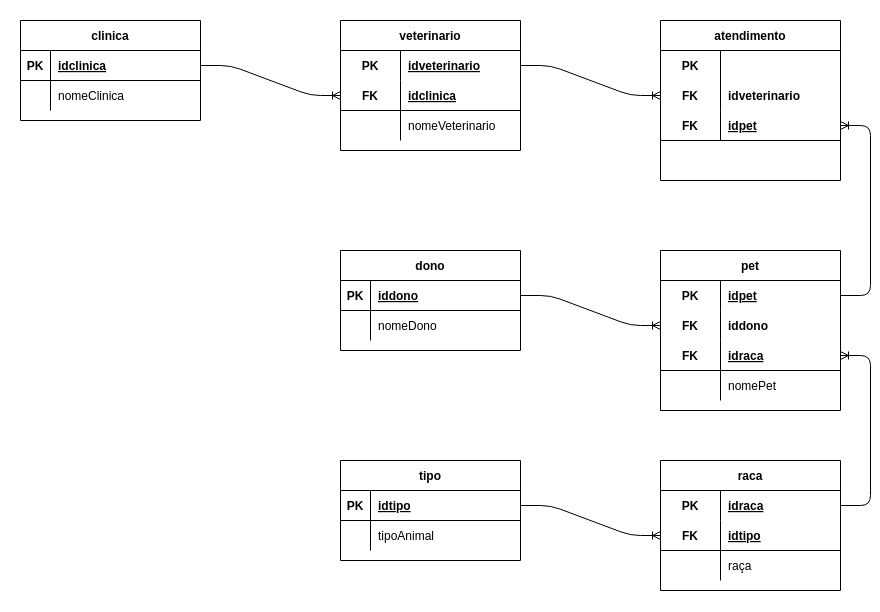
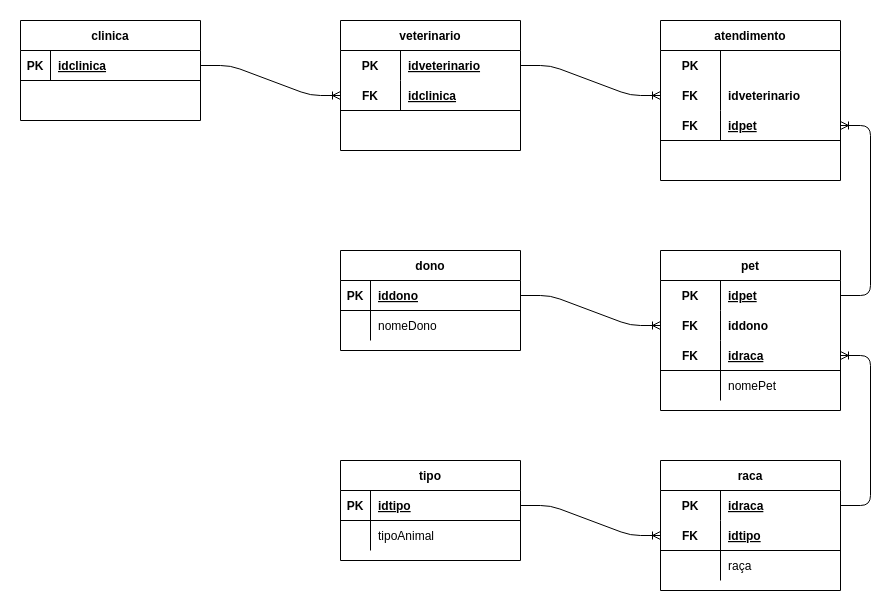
(126, 96) -> none
(461, 126) -> none
